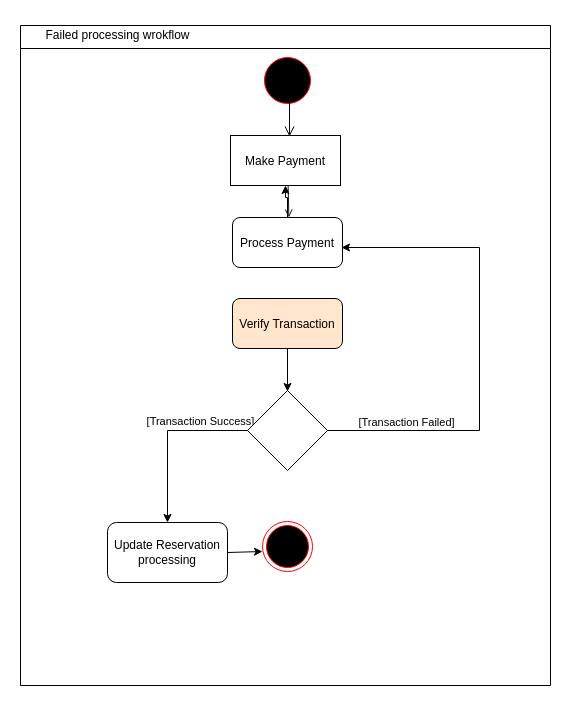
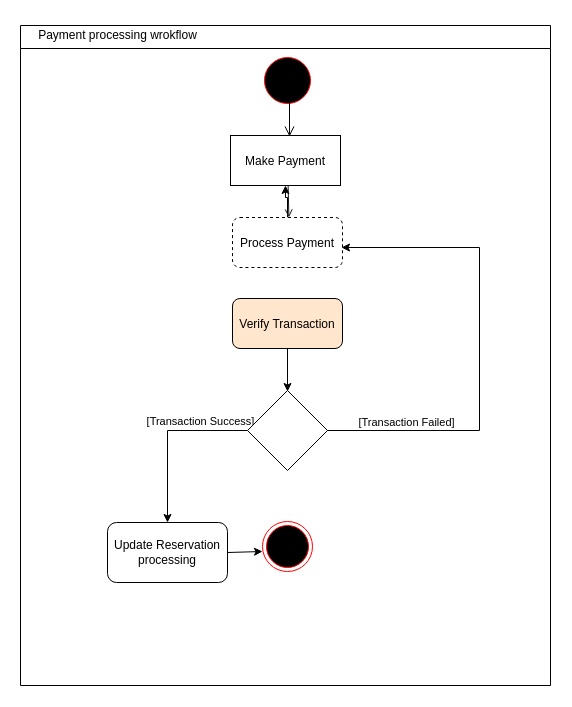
(118, 36) -> (118, 36)
(288, 243) -> (288, 243)
